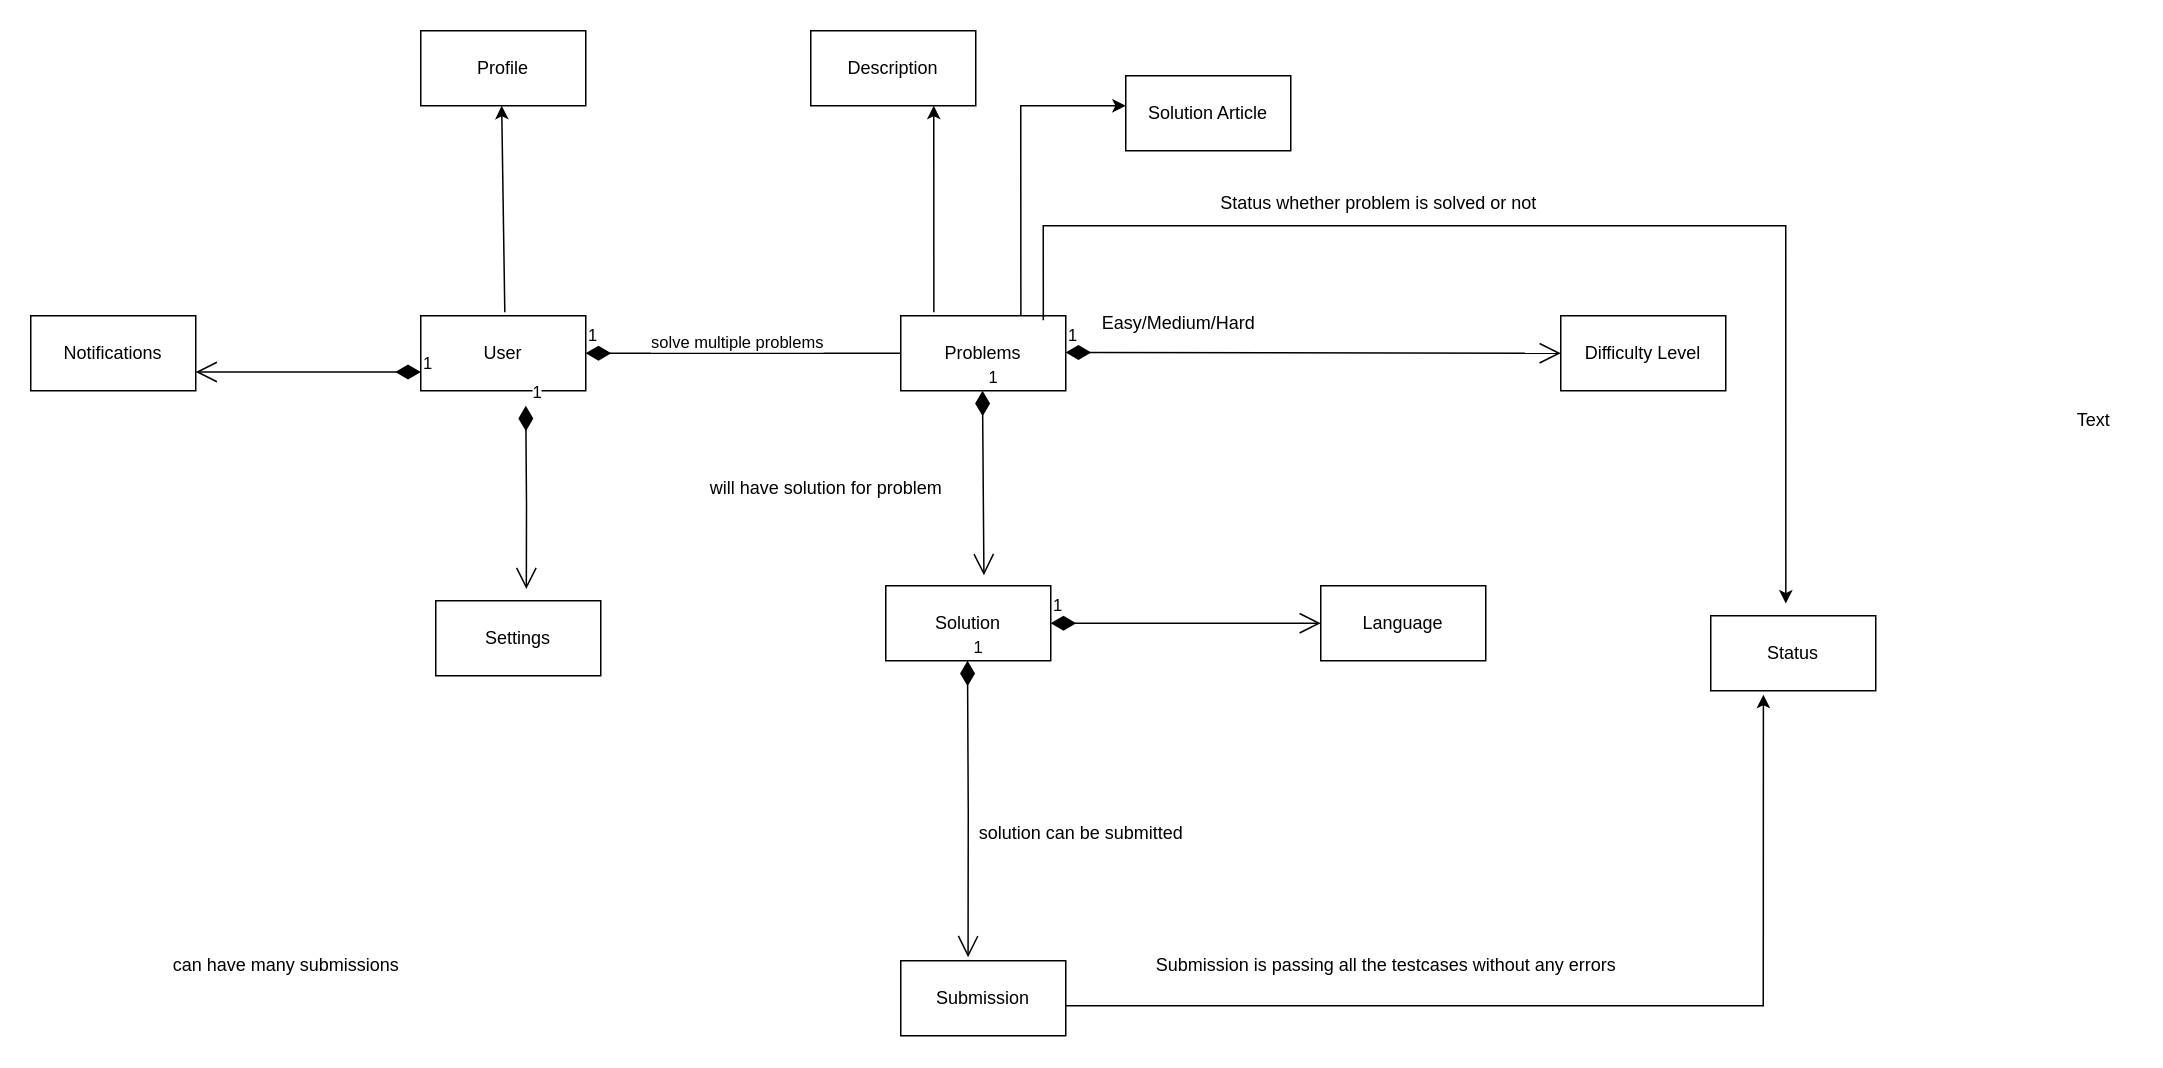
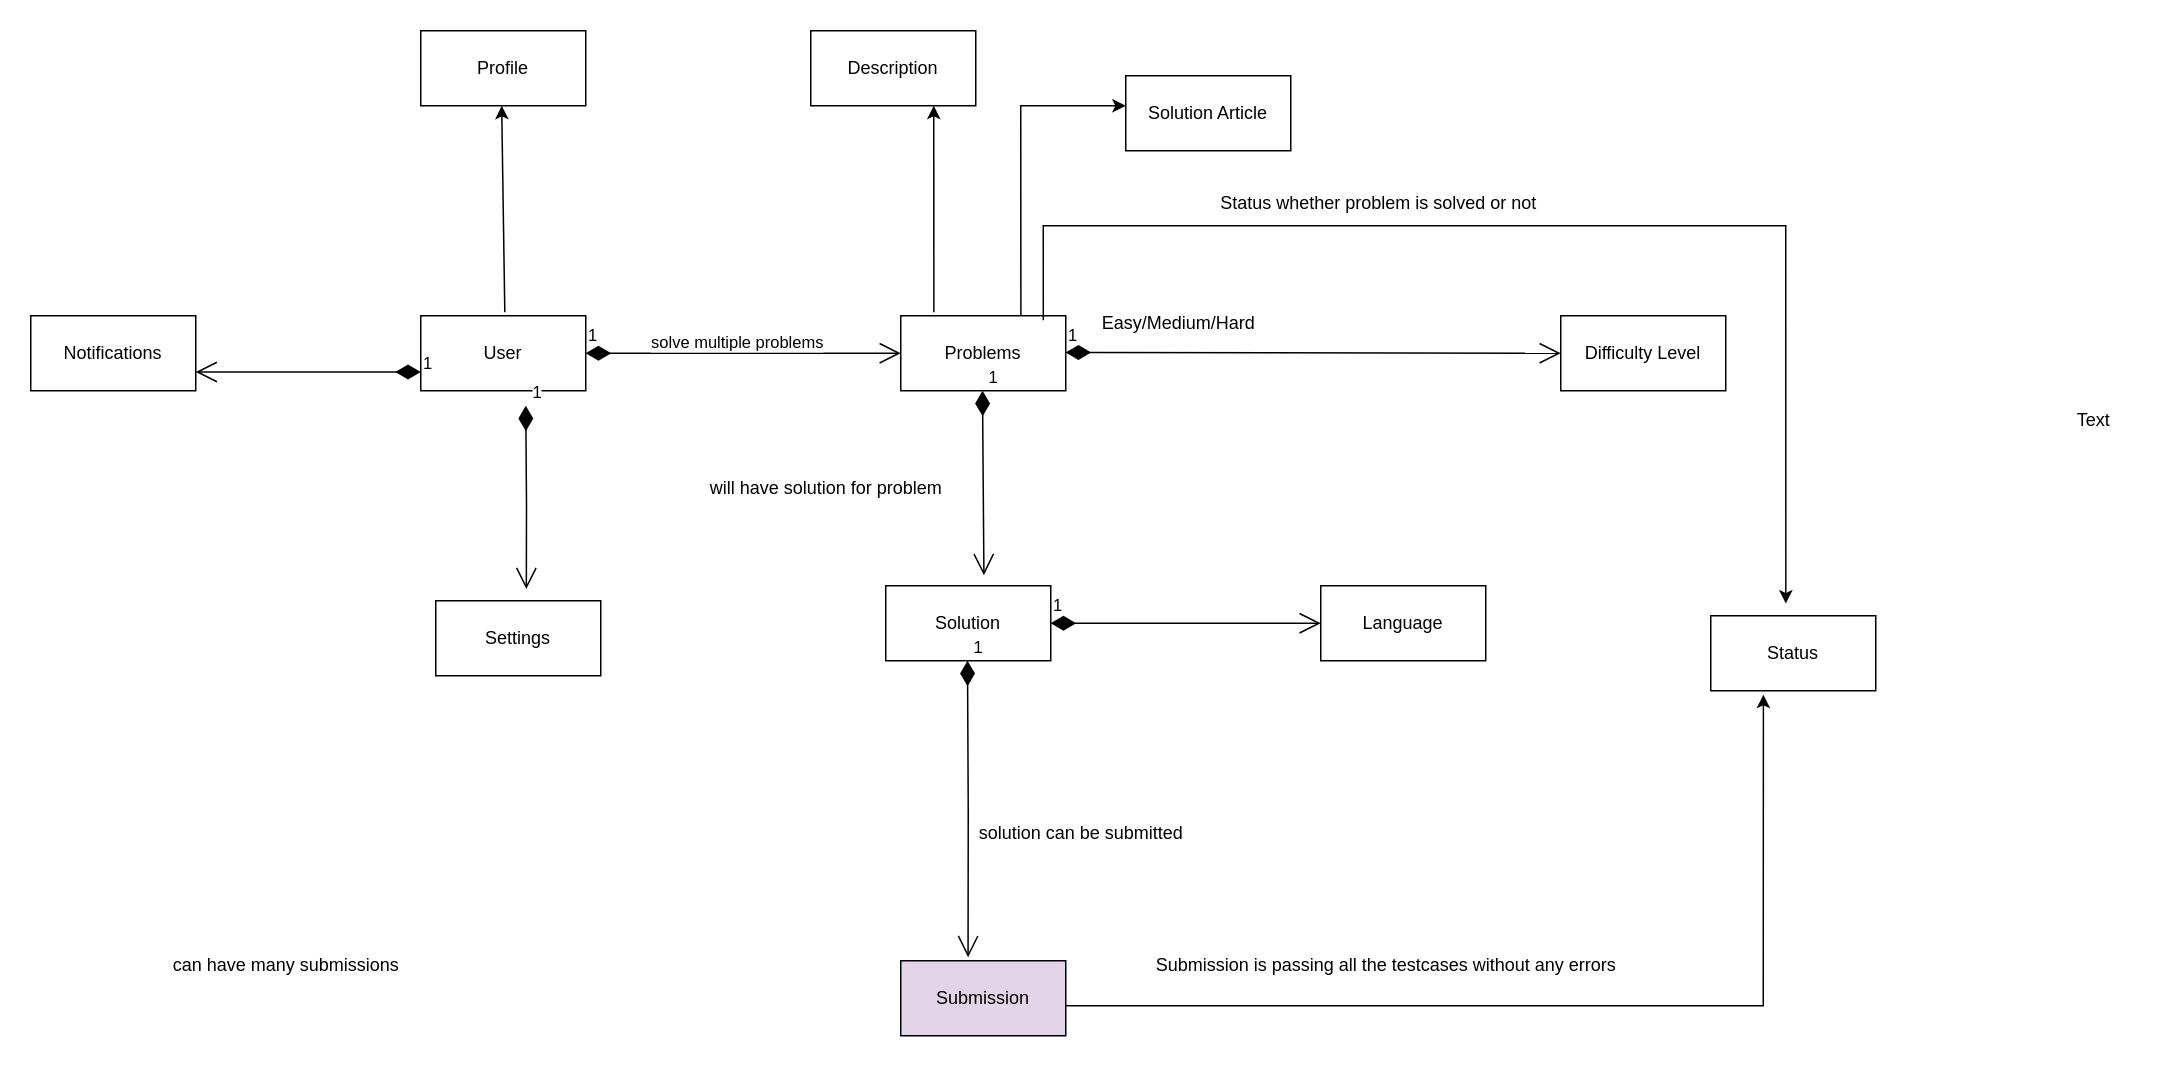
(895, 353) -> (894, 353)
(983, 998) -> (983, 998)
